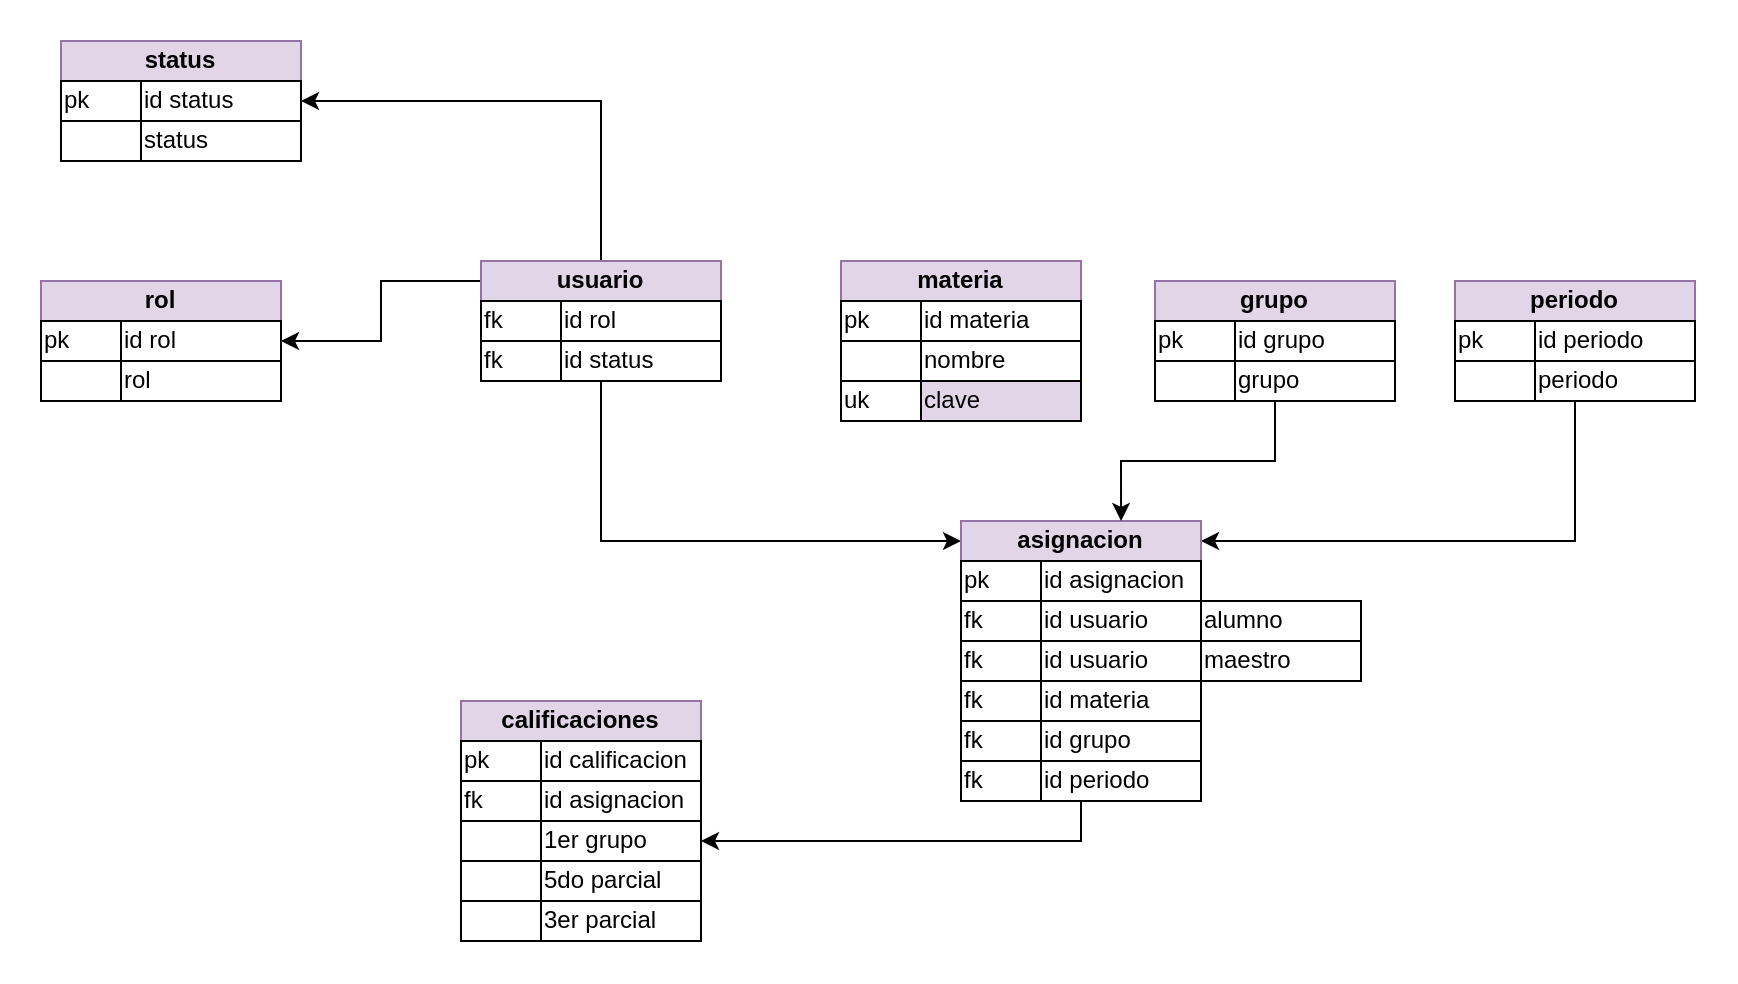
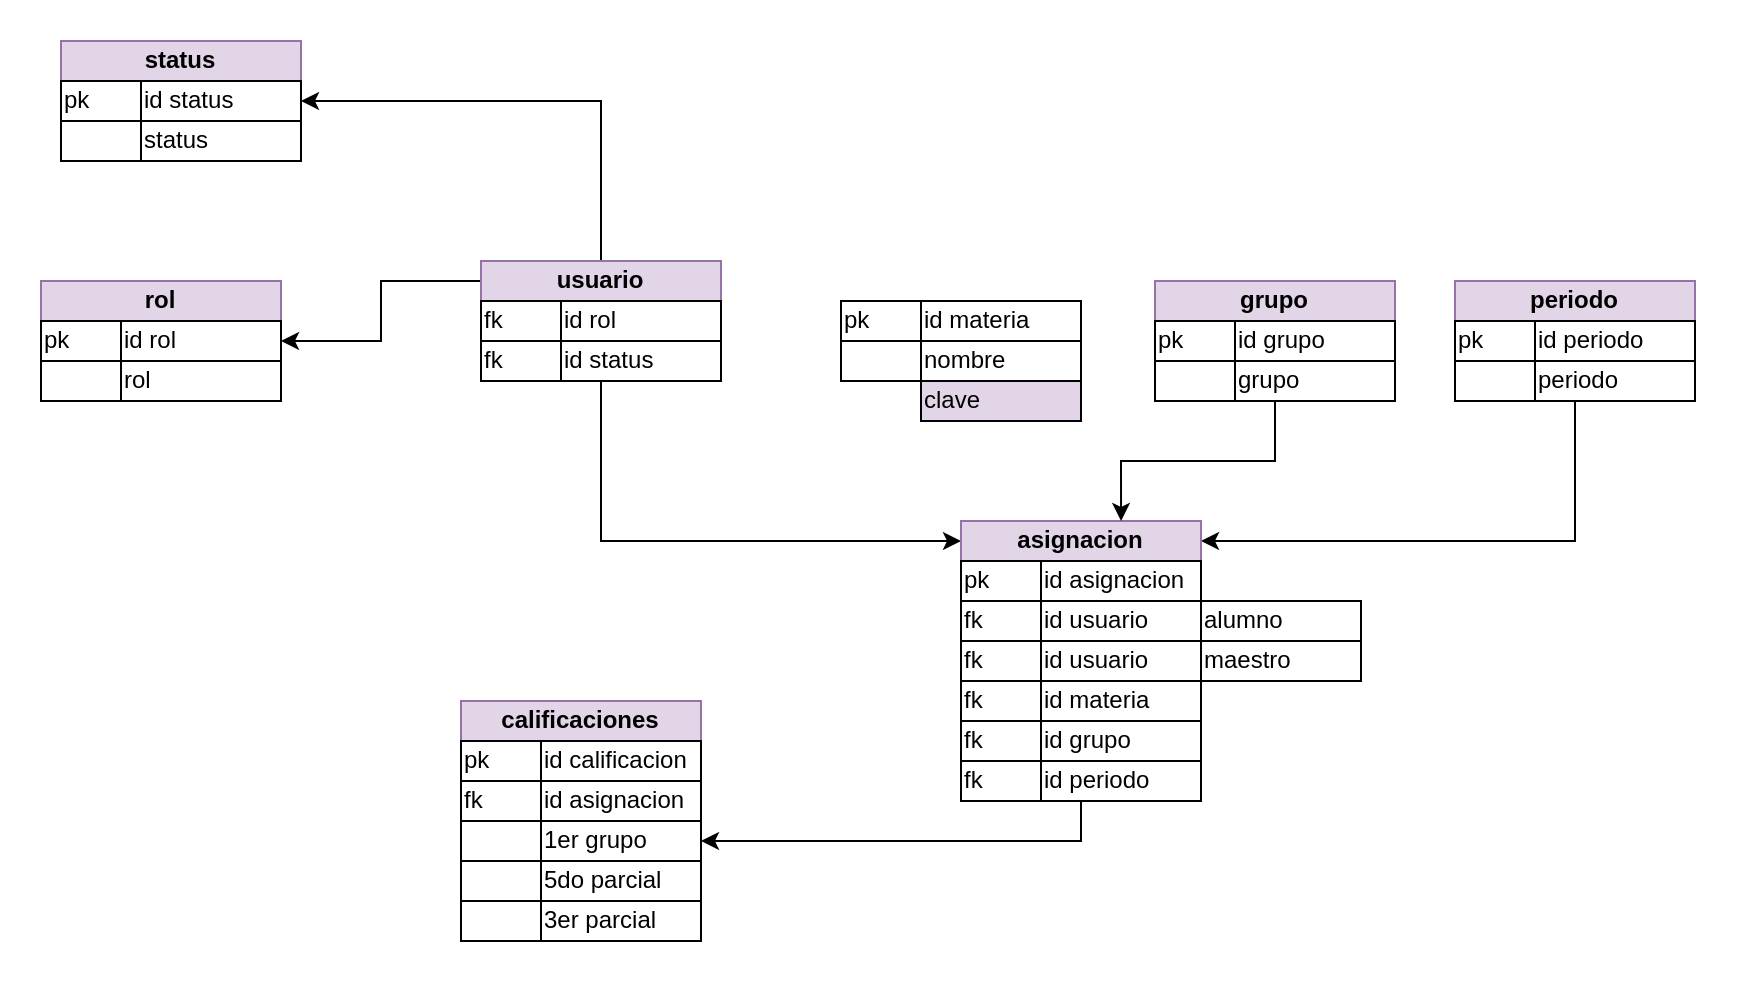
(961, 281) -> none
(881, 401) -> none
